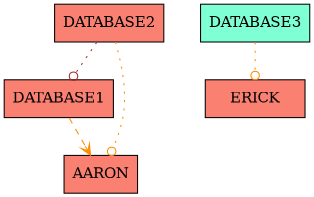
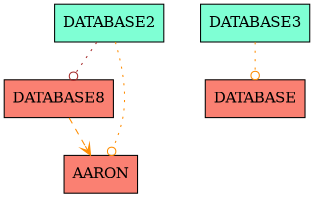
(109, 23) -> (109, 23)
(59, 99) -> (59, 99)
(255, 99) -> (255, 99)
